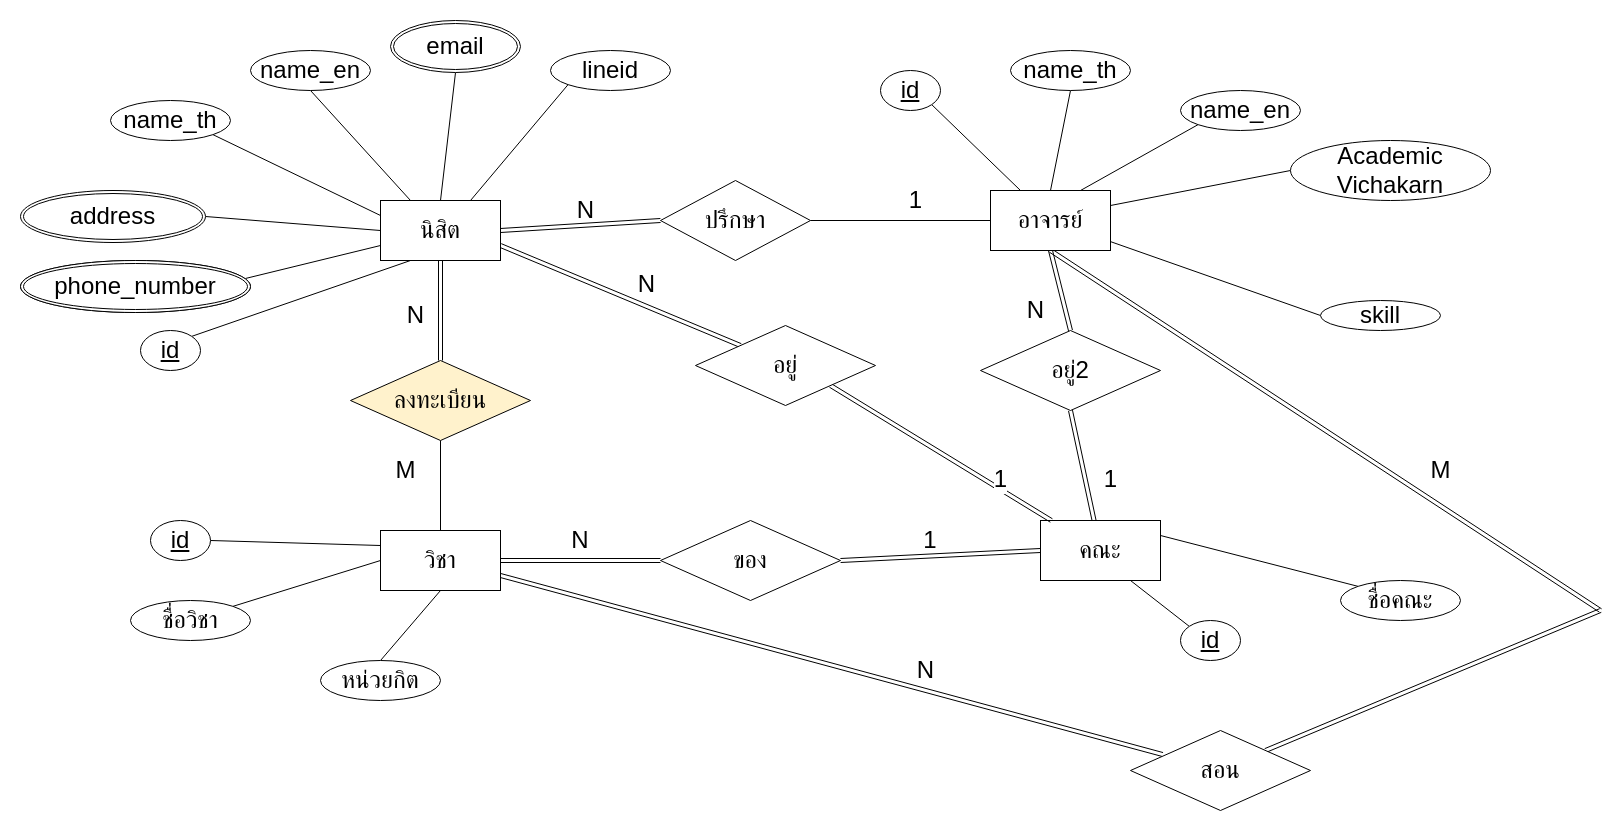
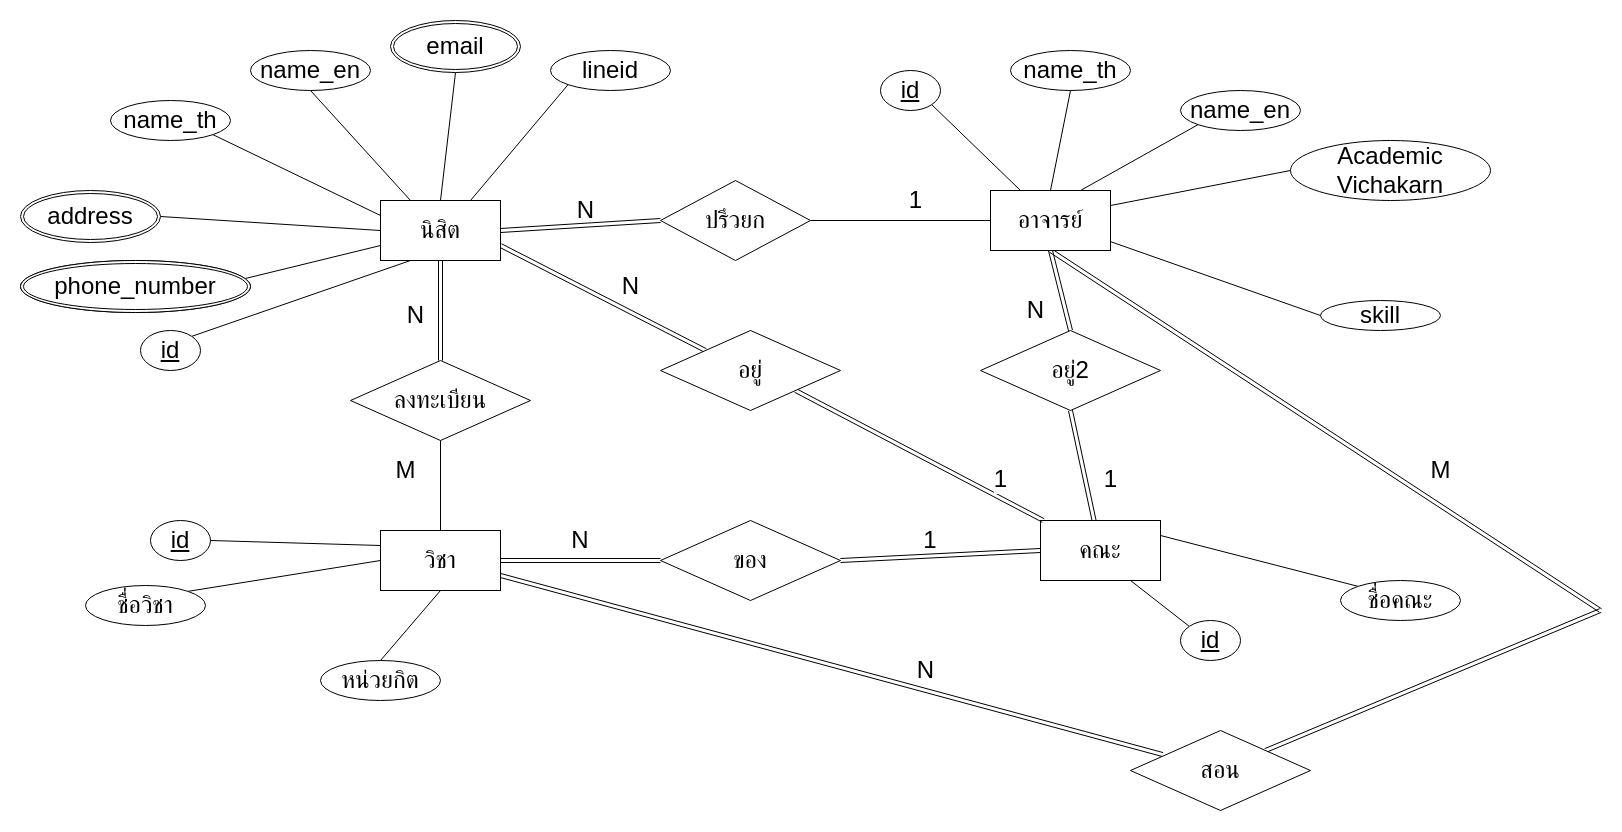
(113, 217) -> (91, 217)
(736, 221) -> (736, 221)
(786, 366) -> (751, 371)
(441, 401) -> (441, 401)
(191, 621) -> (146, 606)
